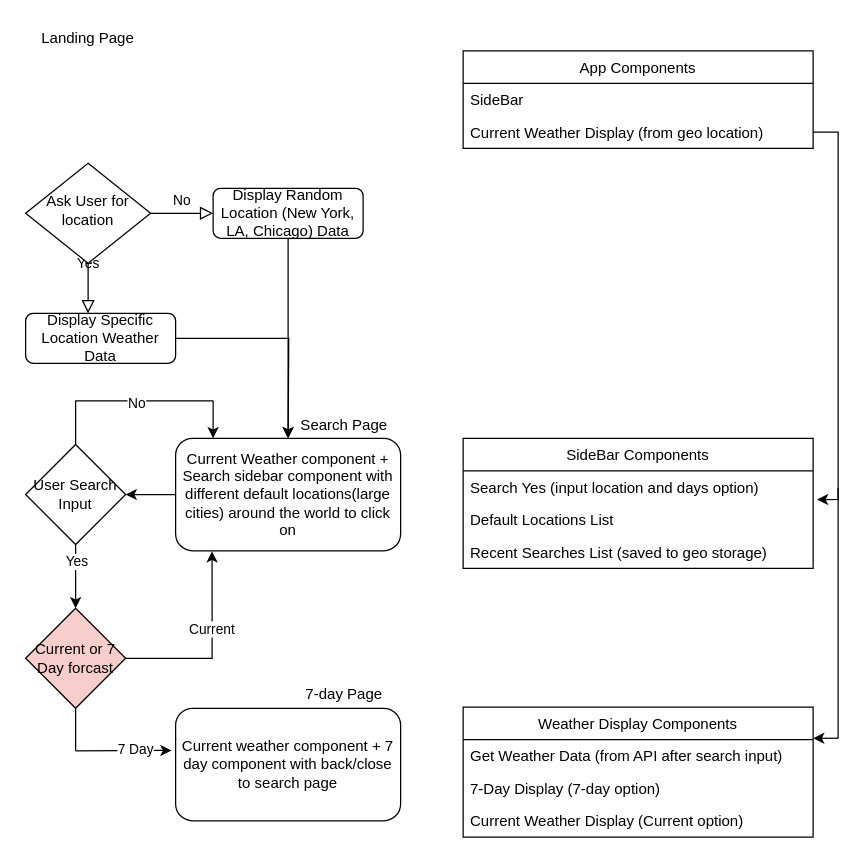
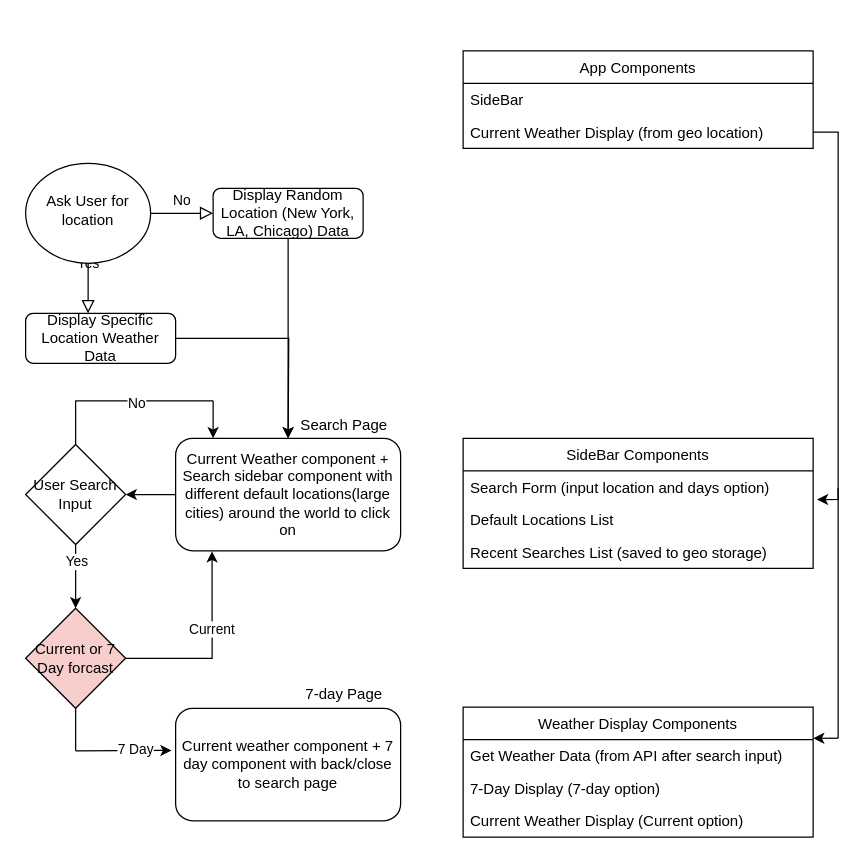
(88, 38) -> none
(88, 213) -> (88, 213)
(631, 488) -> (635, 488)
